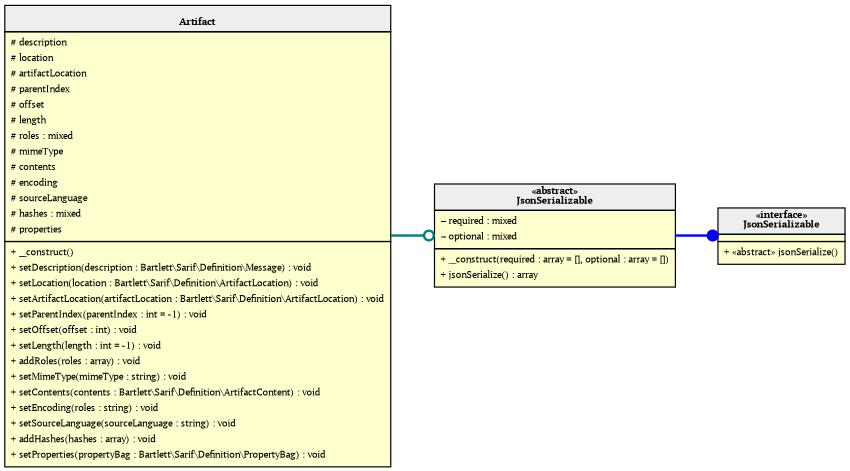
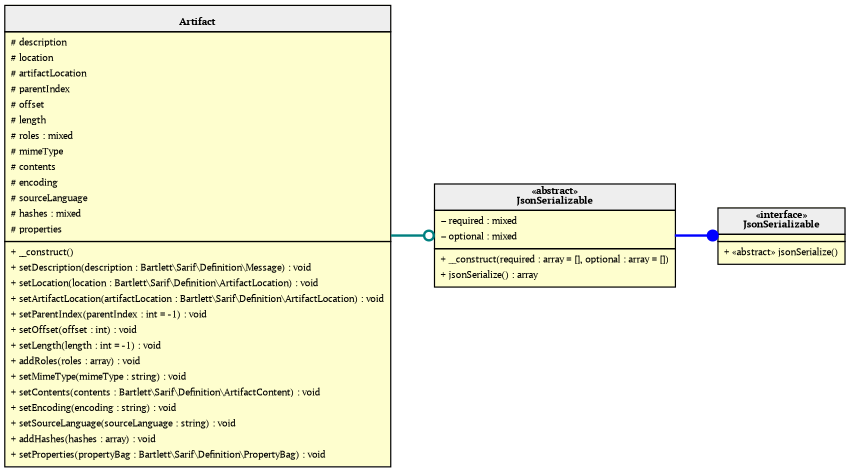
(85, 408) -> (94, 408)
